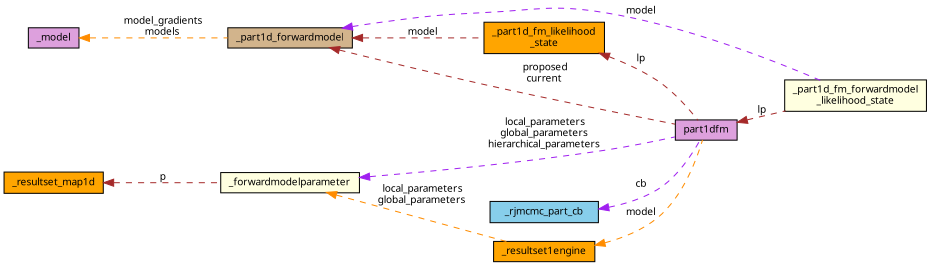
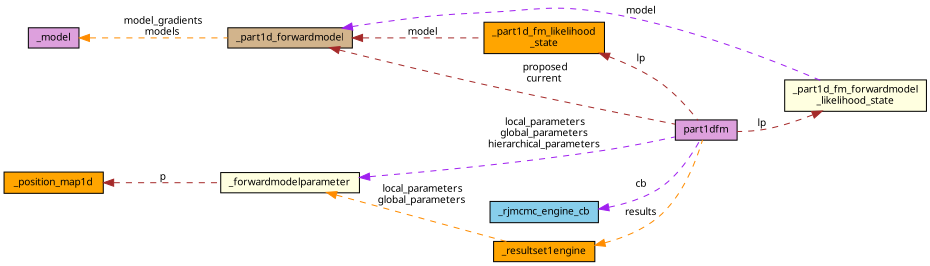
(766, 115) -> (776, 127)
(54, 183) -> (54, 183)
(544, 212) -> (544, 212)
(640, 213) -> (640, 213)
